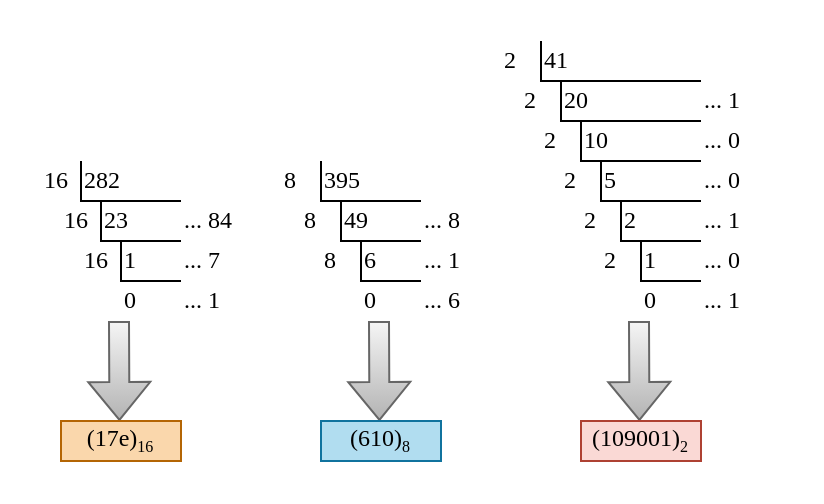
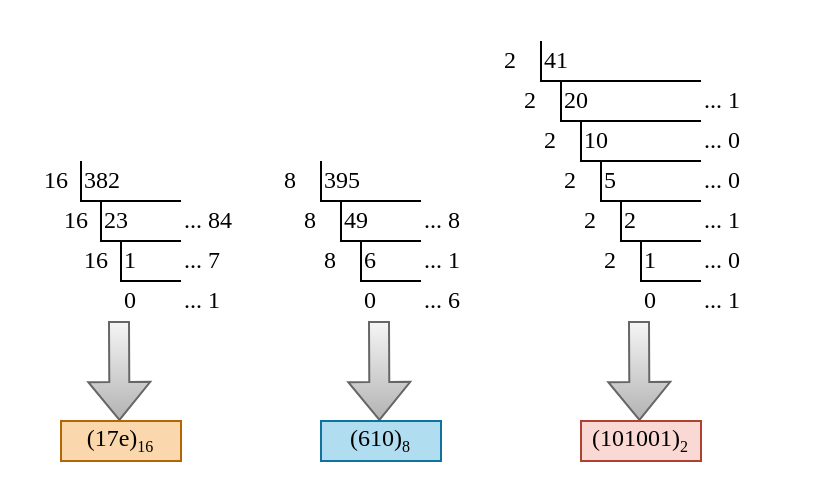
(105, 181) -> (105, 181)
(641, 441) -> (641, 441)
